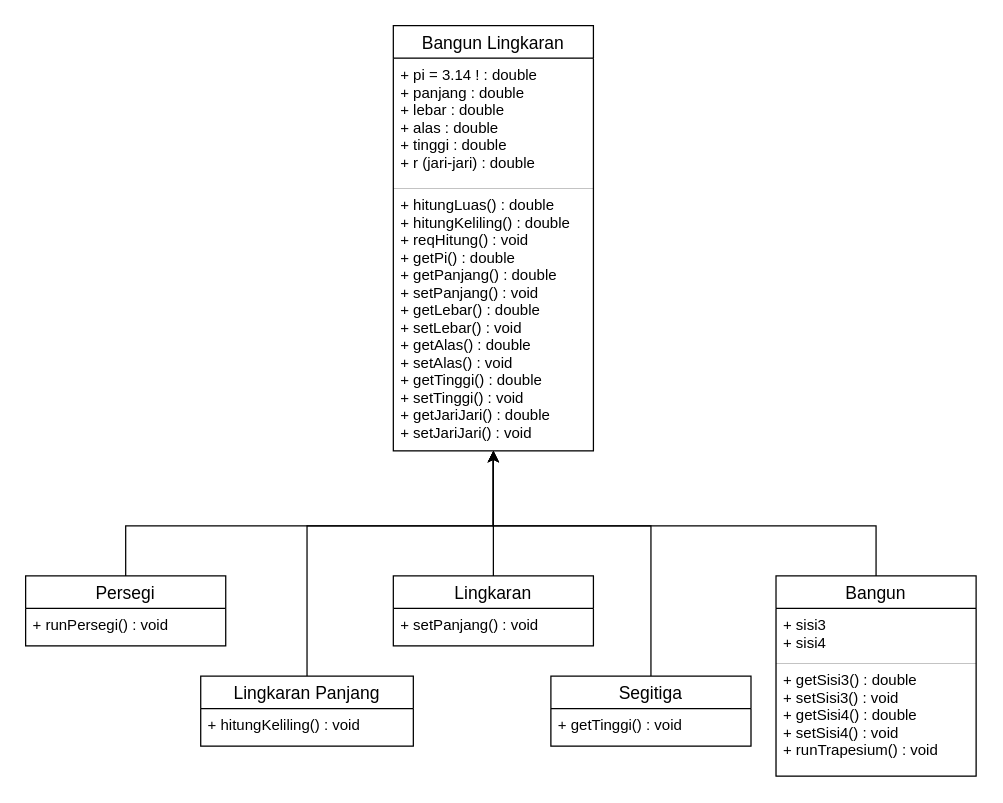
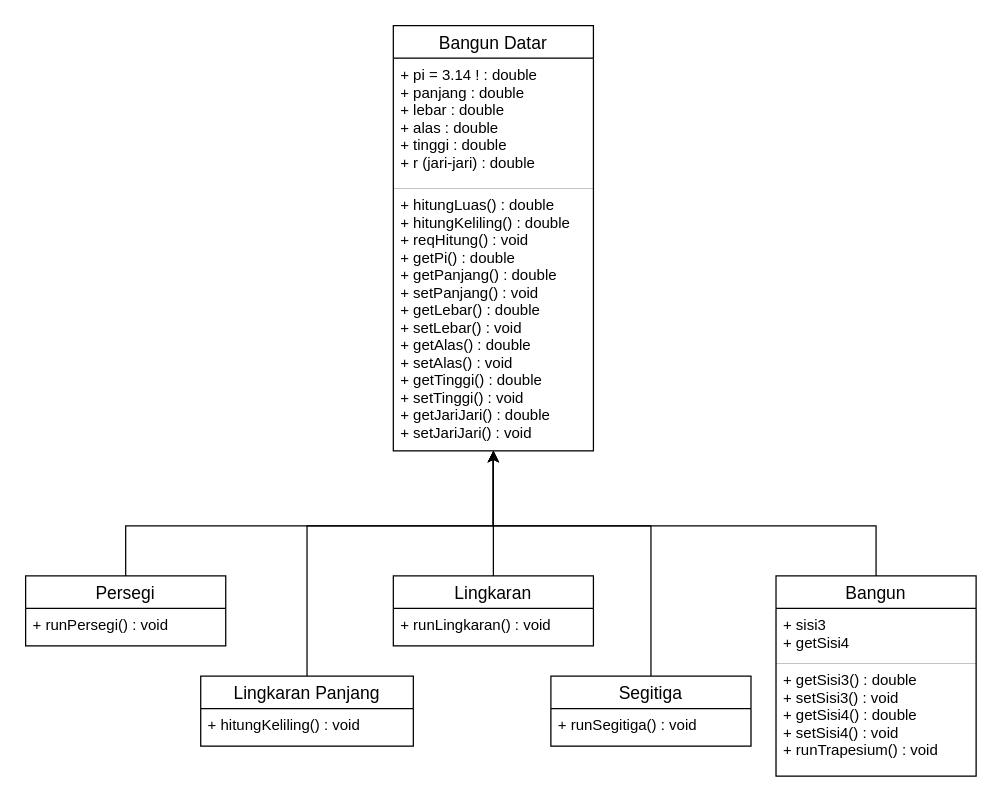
(493, 43) -> (493, 43)
(478, 625) -> (485, 625)
(806, 625) -> (806, 625)
(628, 725) -> (636, 725)
